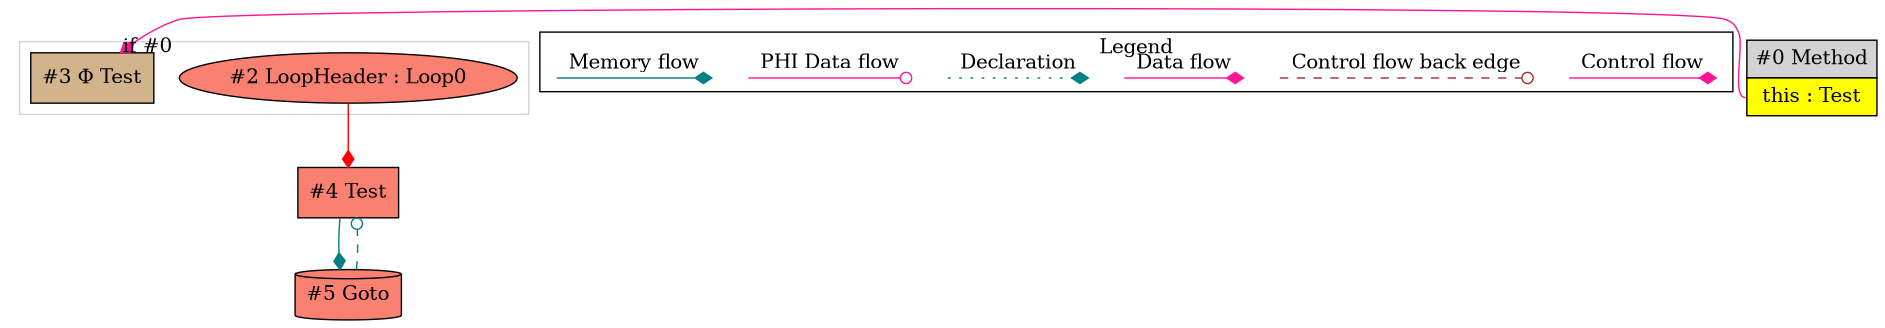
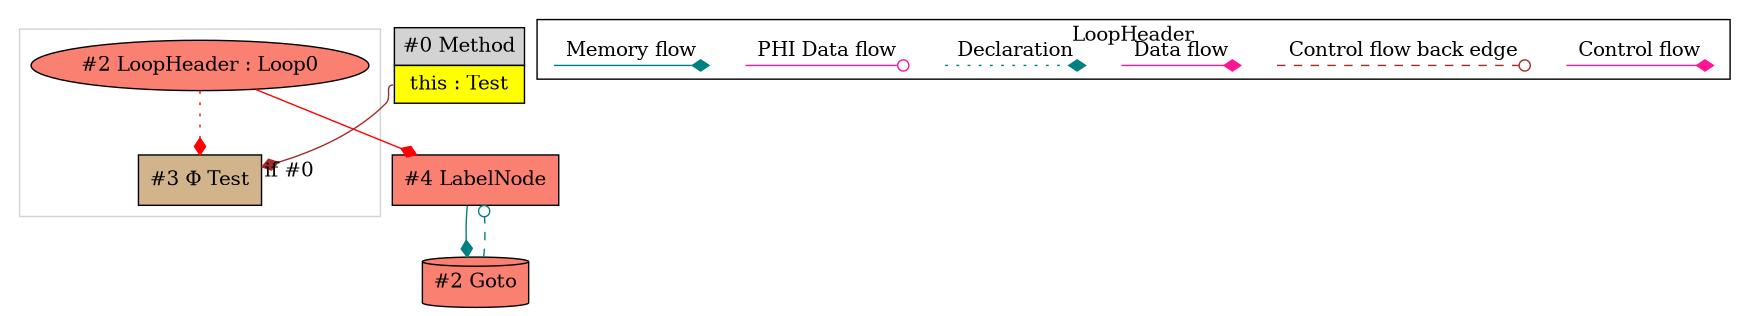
(971, 9) -> (342, 136)
(1136, 48) -> (1134, 36)
none -> (200, 114)
(348, 193) -> (476, 180)
(348, 295) -> (476, 282)
